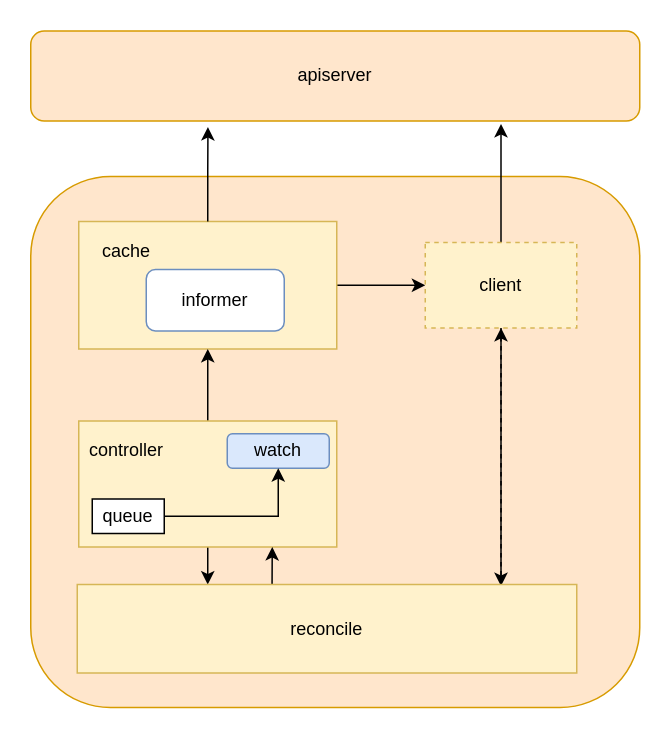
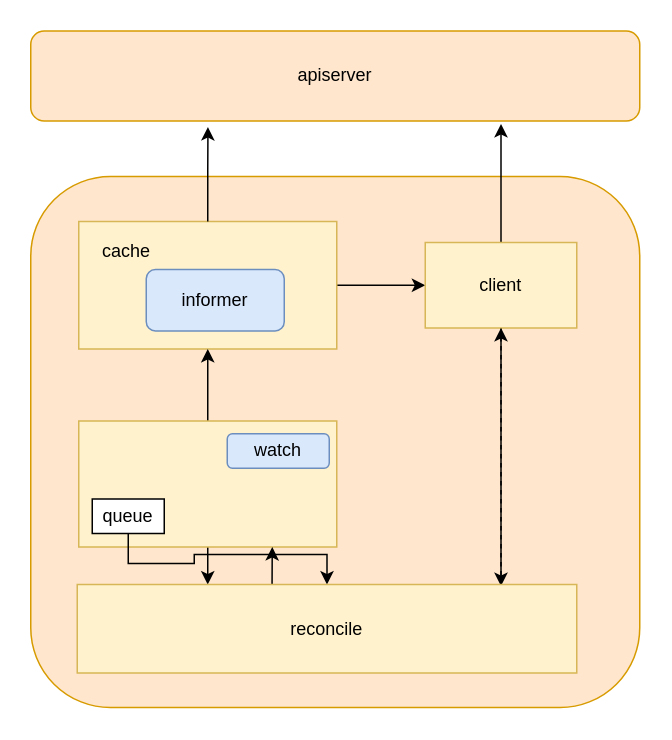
(501, 285) -> (501, 285)
(215, 300) -> (215, 300)
(127, 451) -> none
(240, 516) -> (217, 554)
